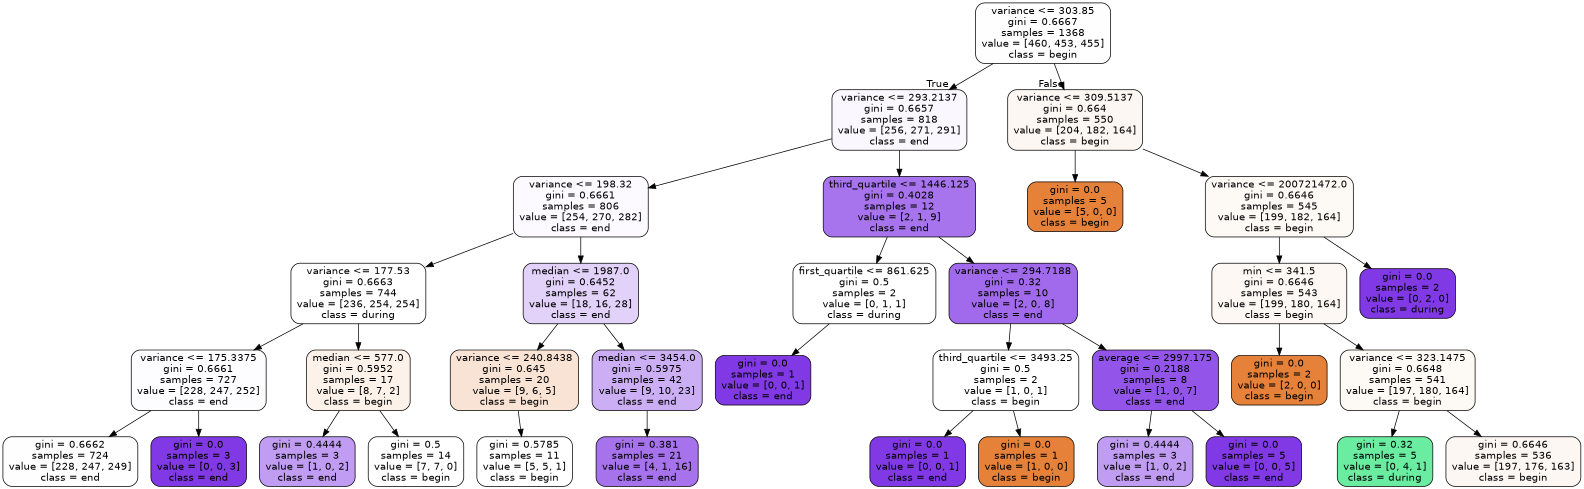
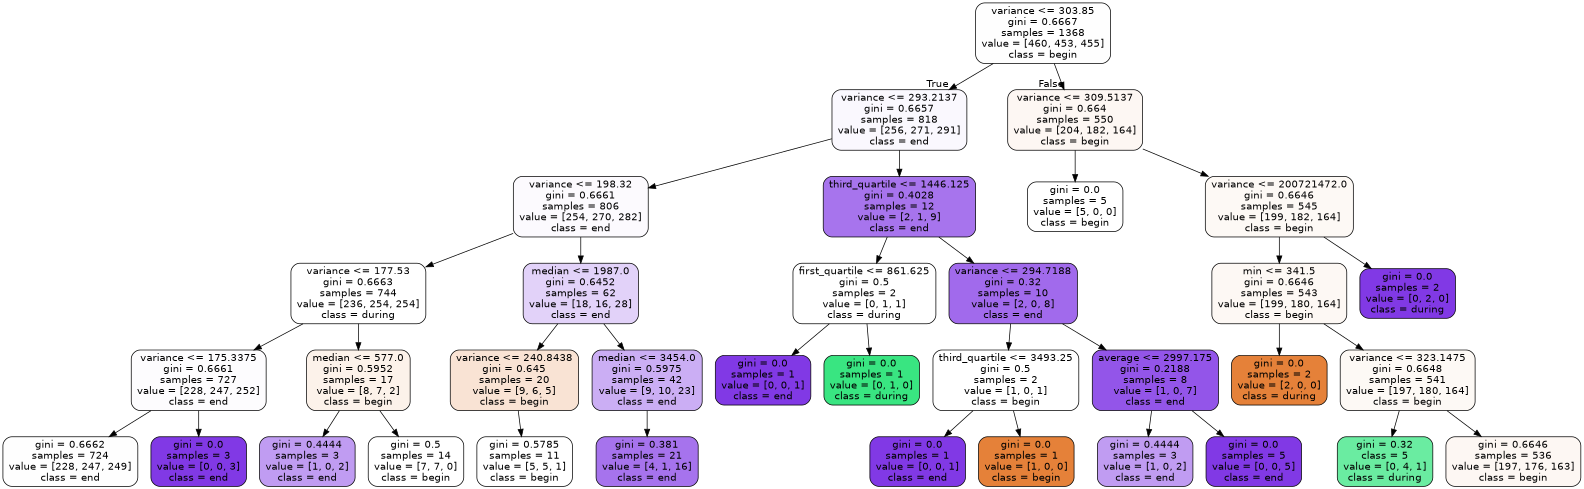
(1075, 207) -> (1075, 207)
none -> (872, 380)
(1279, 380) -> (1279, 380)
(1385, 462) -> (1385, 462)
